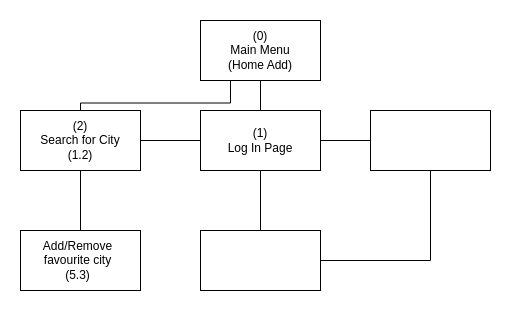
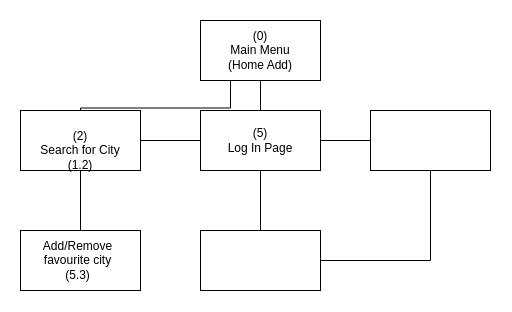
(81, 141) -> (81, 151)
(261, 141) -> (261, 141)
